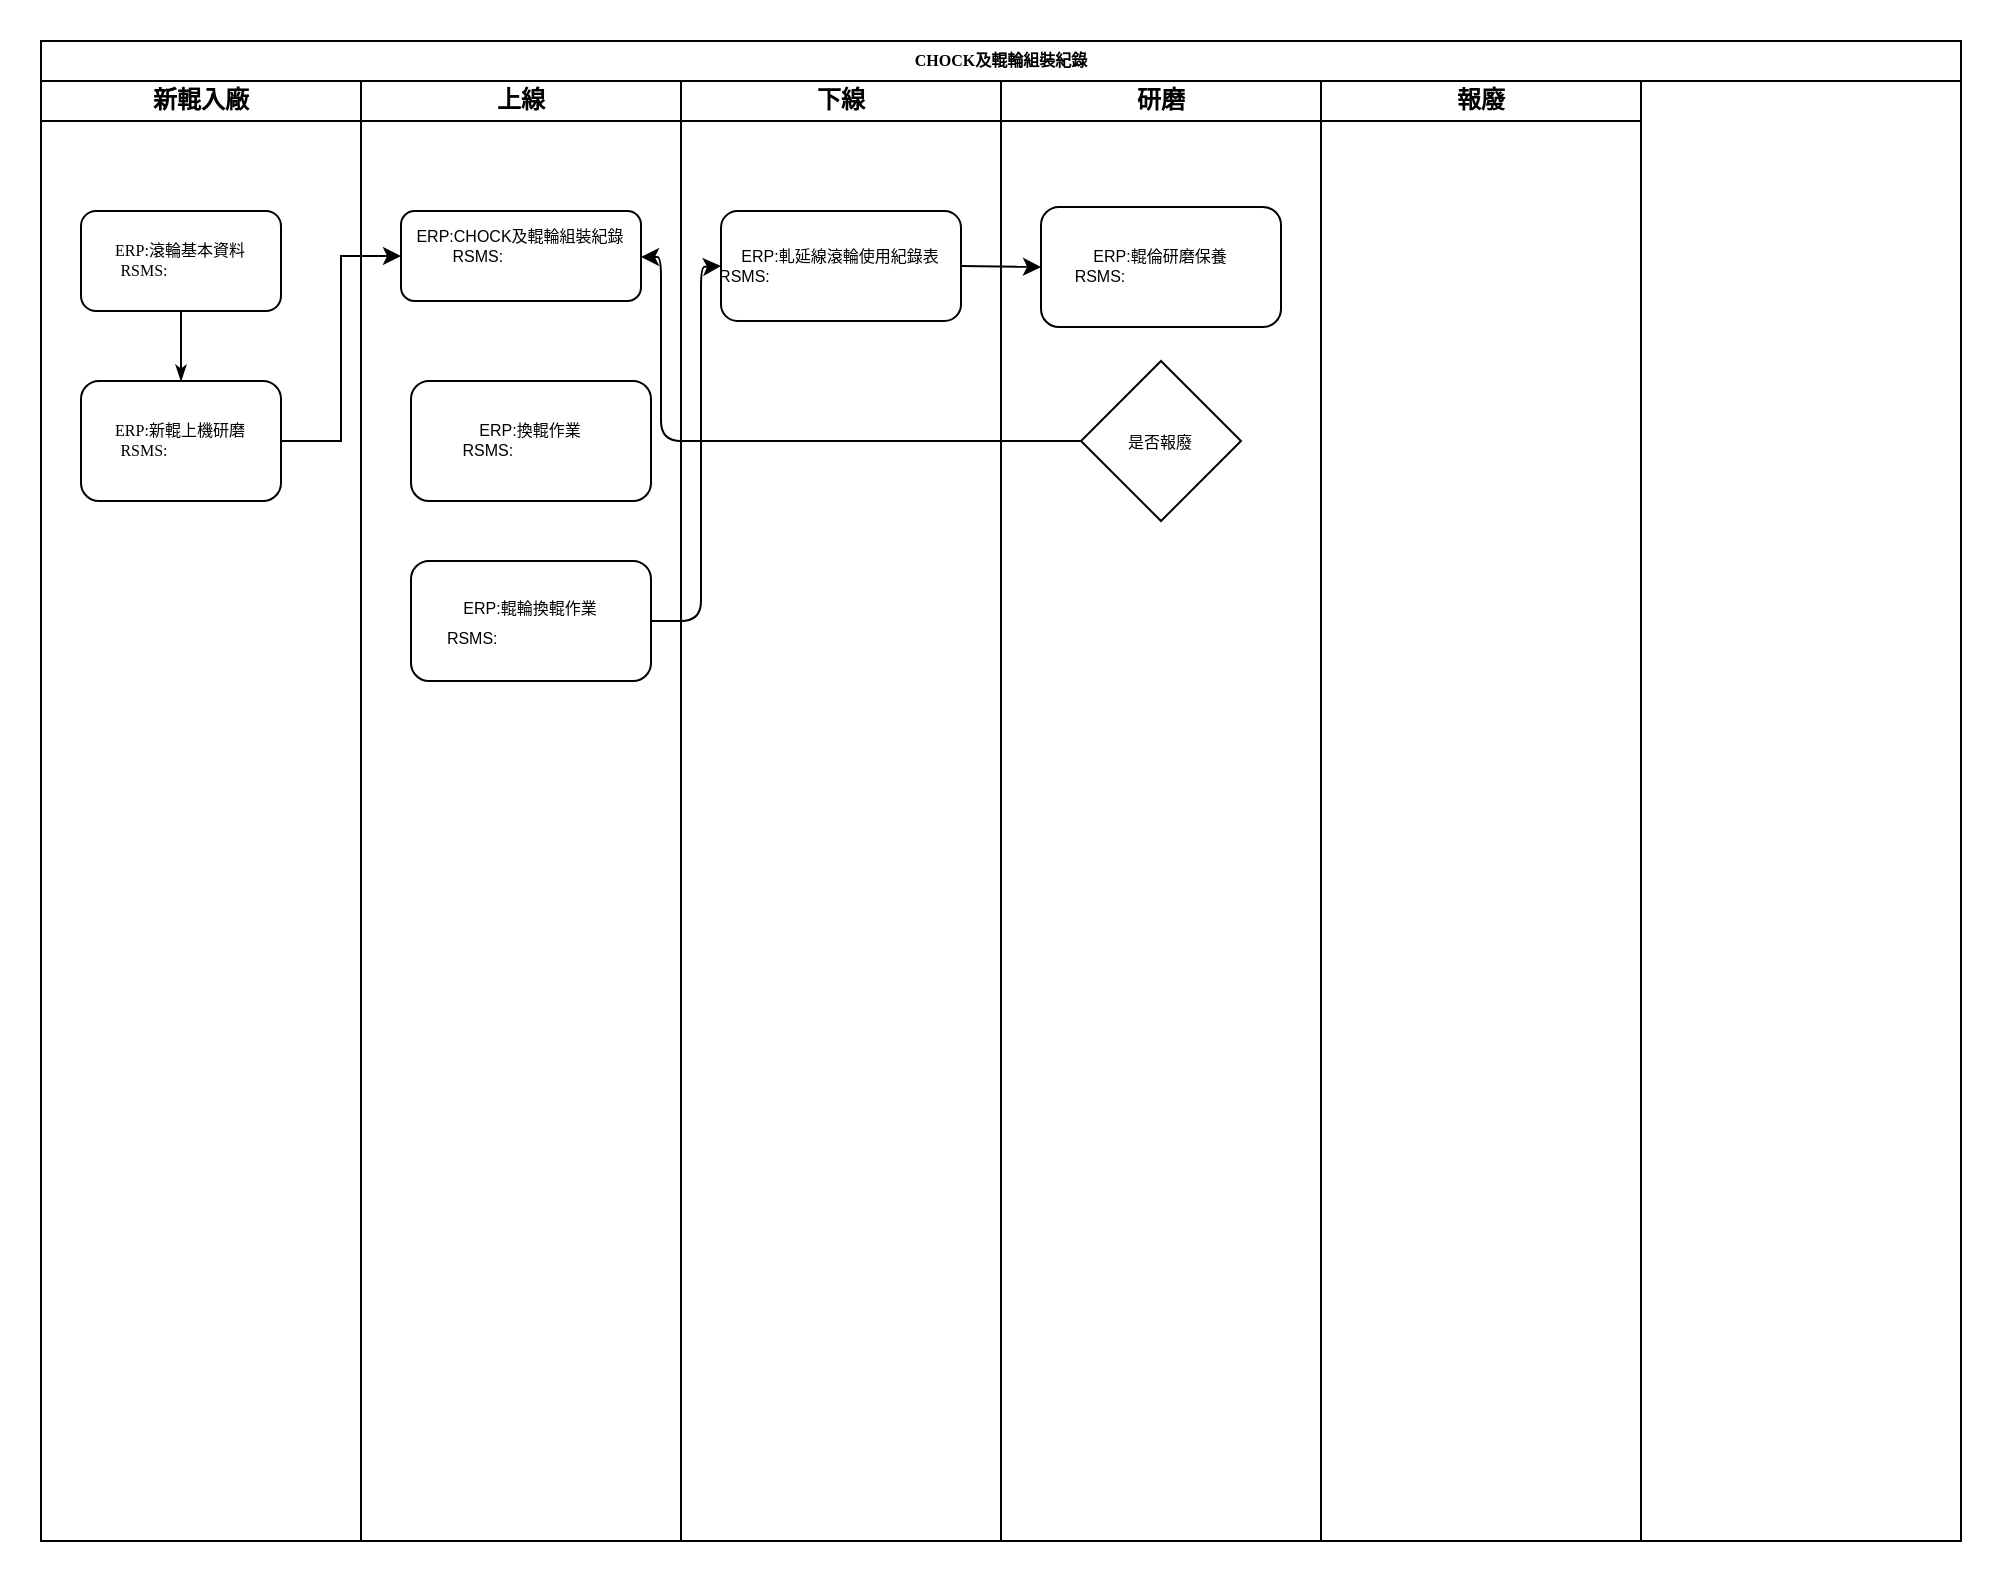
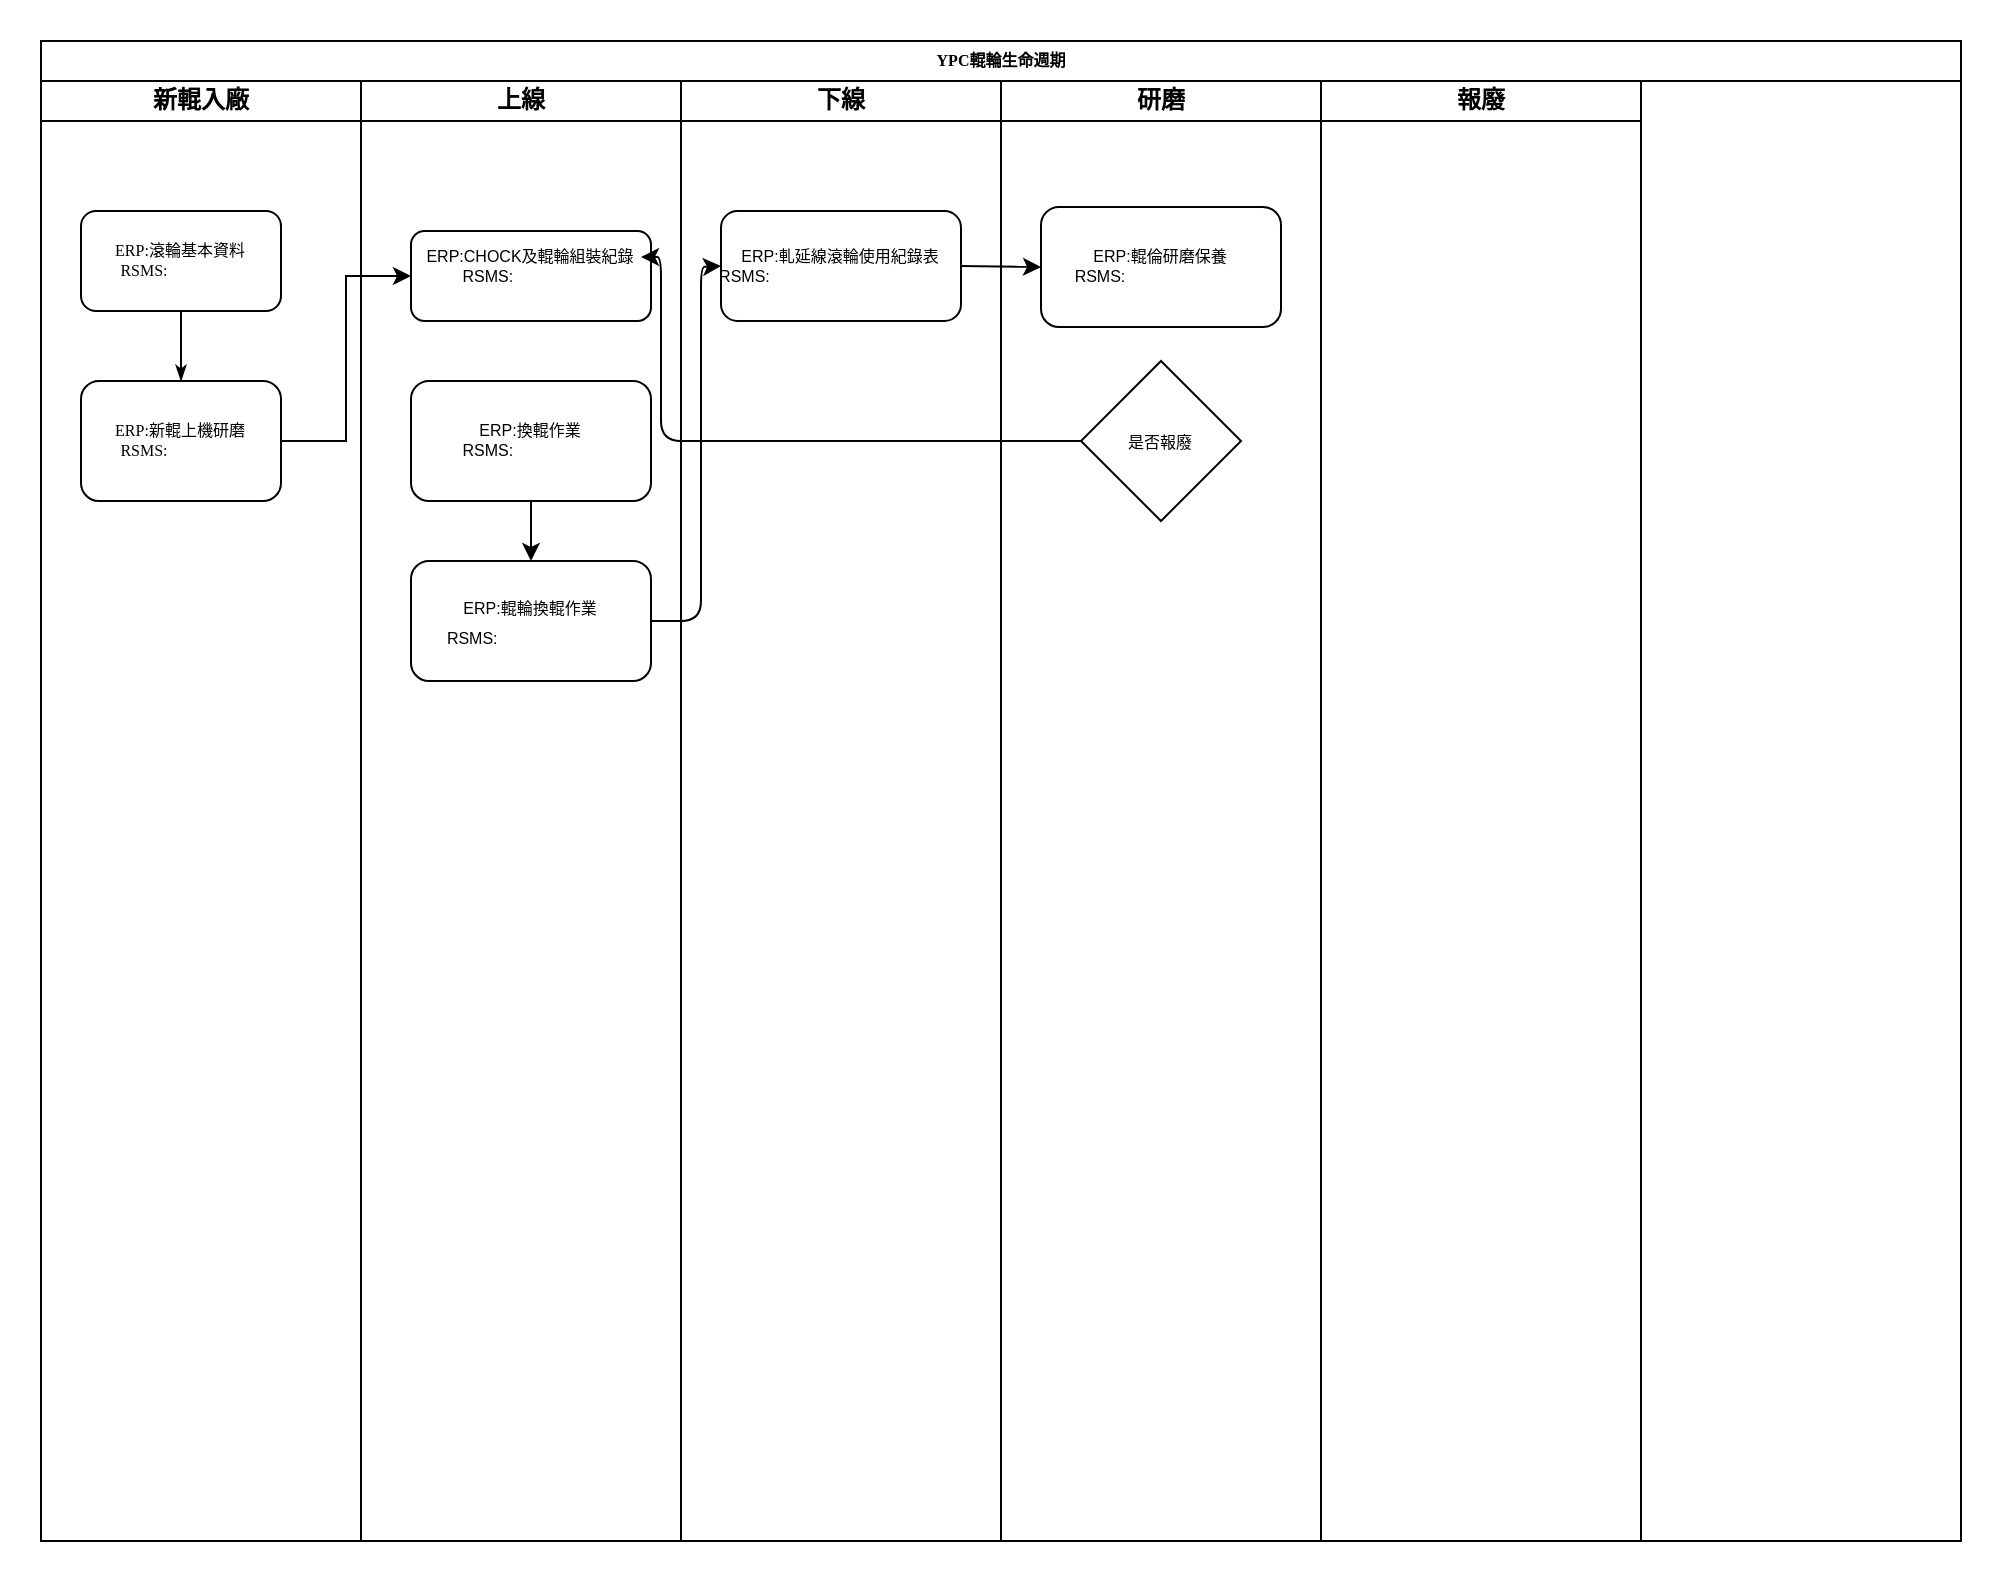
(1002, 61) -> (1002, 61)
(521, 256) -> (531, 276)
none -> (531, 524)
